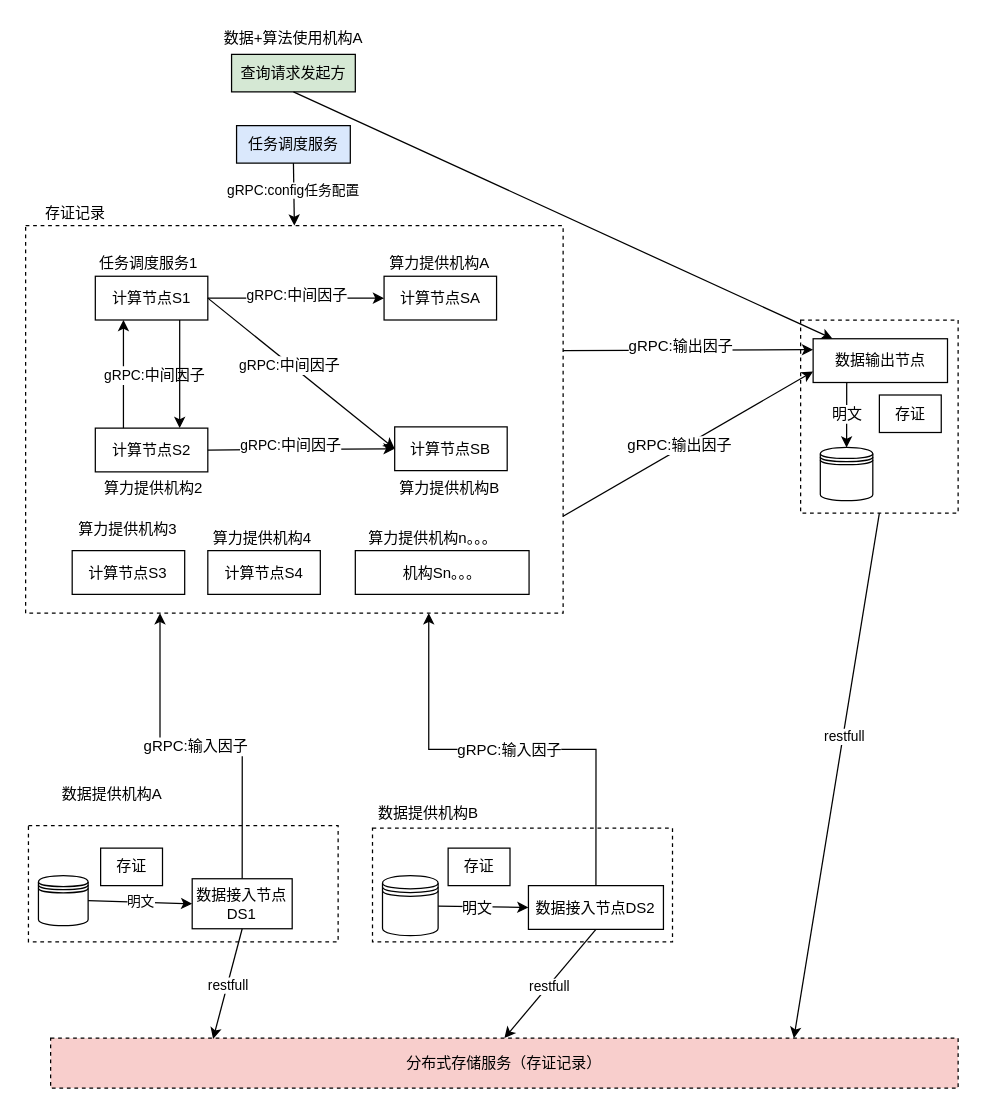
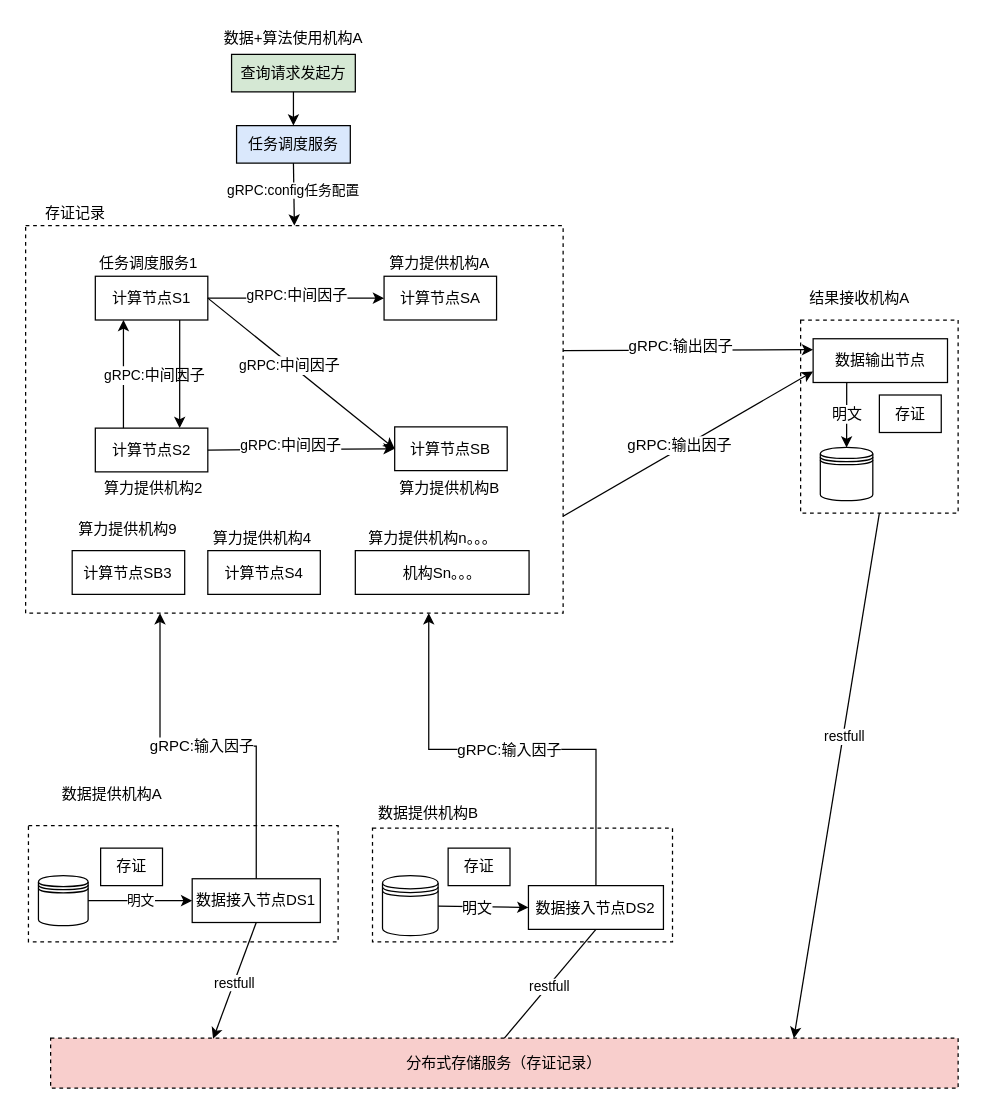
(559, 214) -> (293, 104)
none -> (860, 298)
(128, 529) -> (128, 529)
(128, 573) -> (128, 573)
(242, 904) -> (256, 901)
(511, 1031) -> (508, 1034)
